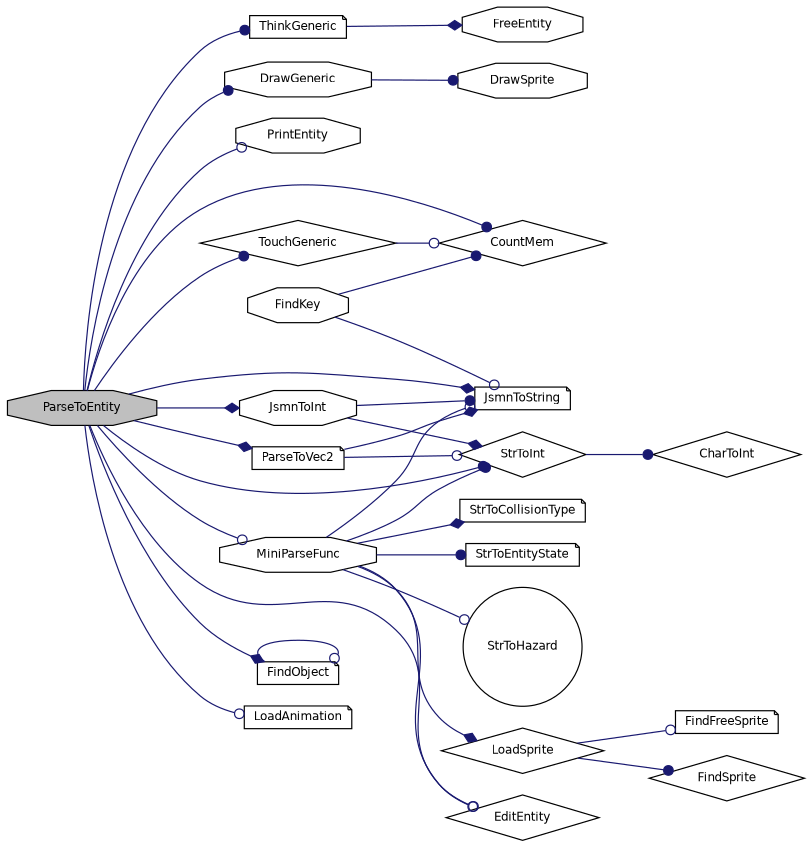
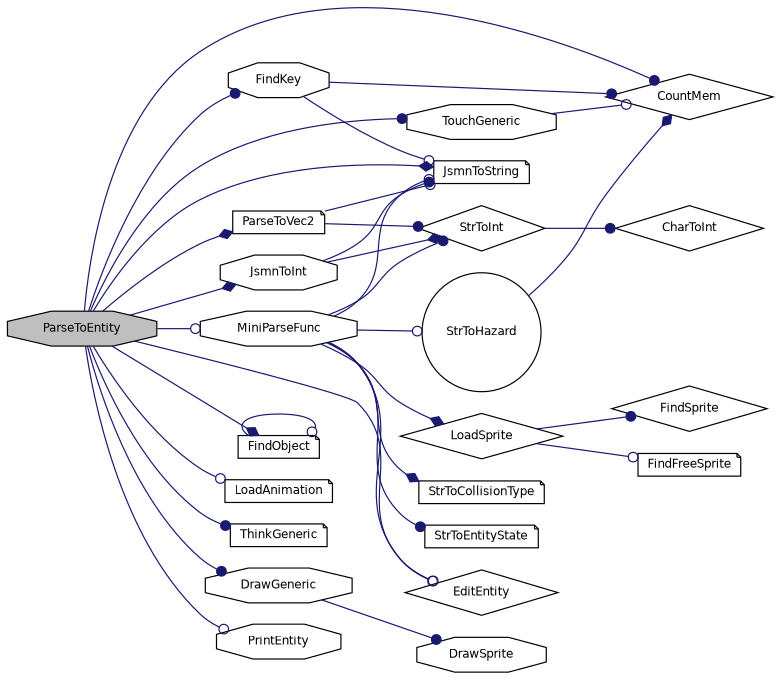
(523, 25) -> none
none -> (595, 211)
(298, 243) -> (482, 122)
(396, 437) -> (375, 199)
(398, 457) -> (365, 225)
(284, 493) -> (142, 190)
